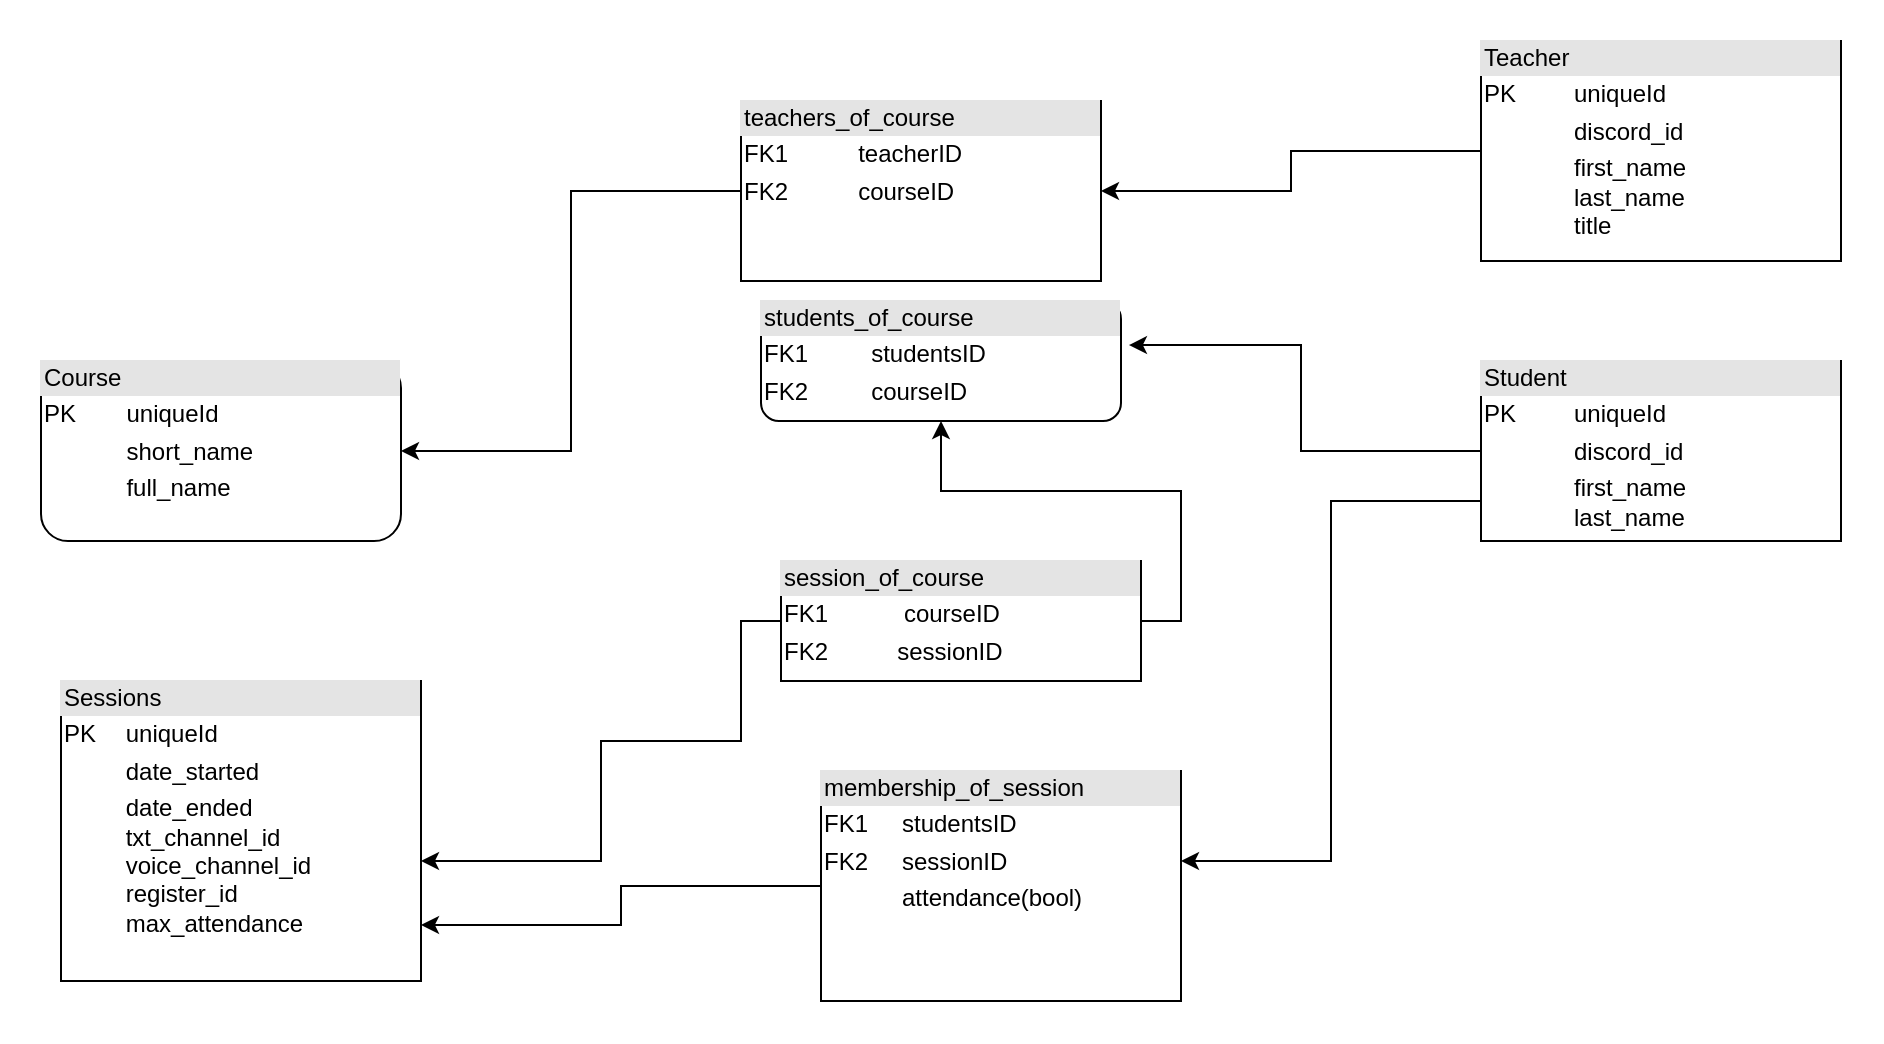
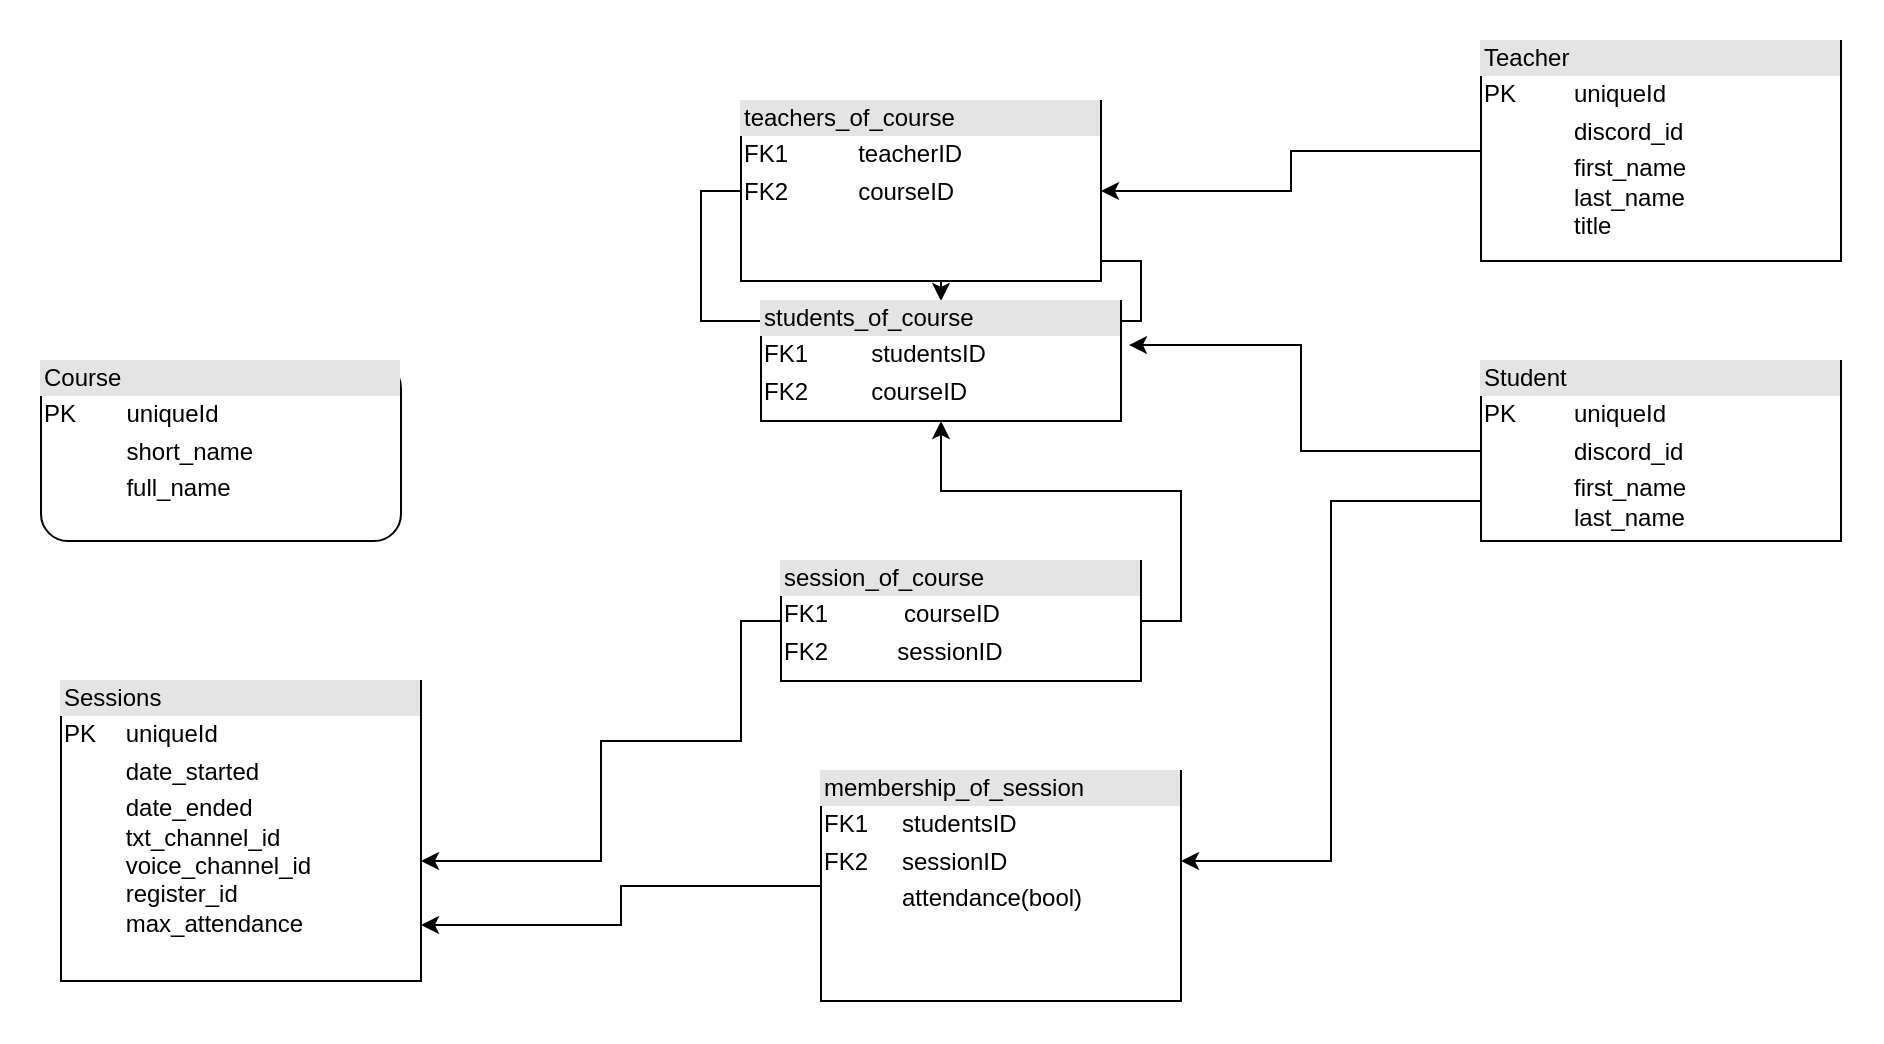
(571, 333) -> (701, 285)
(941, 361) -> (941, 361)
